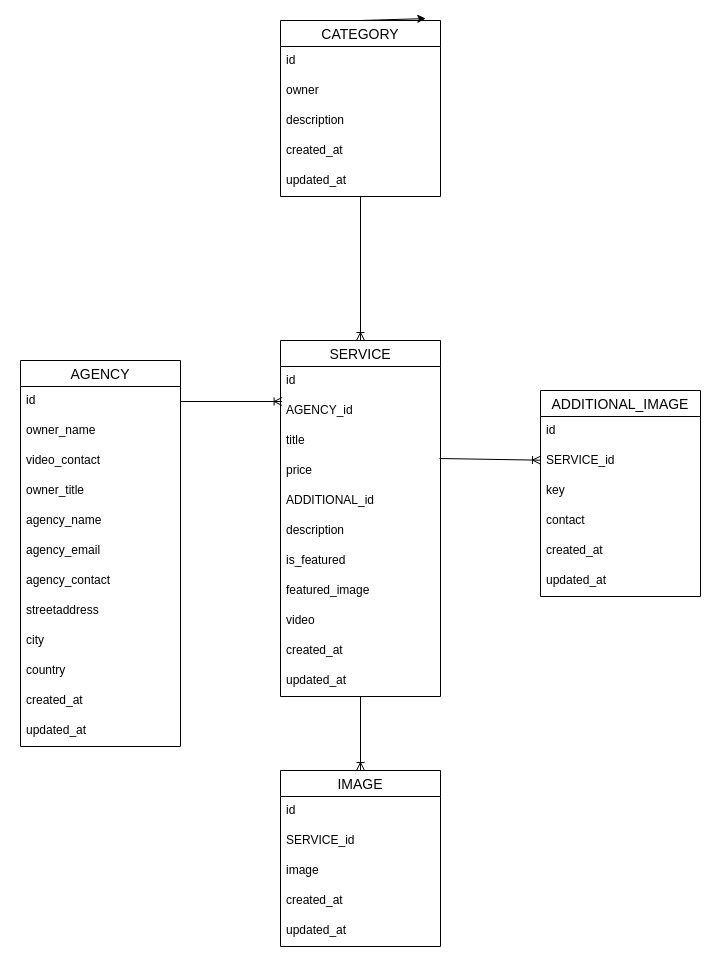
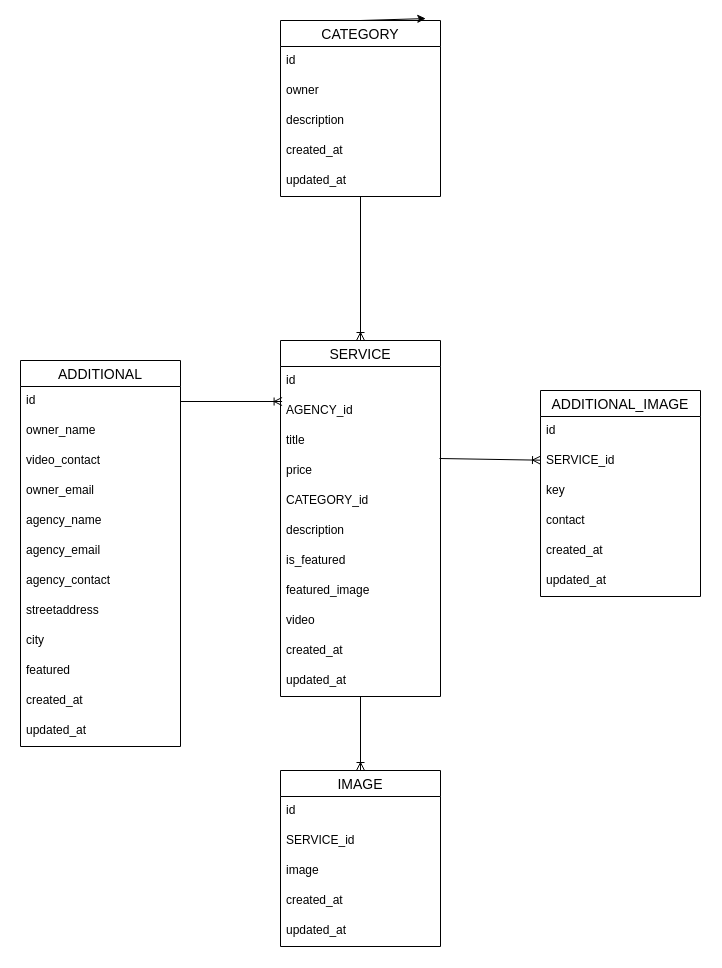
(100, 374) -> (100, 374)
(60, 490) -> (60, 490)
(328, 500) -> (321, 500)
(50, 670) -> (53, 670)
